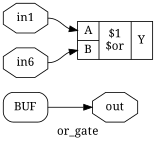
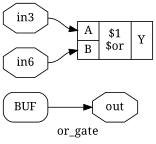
(26, 18) -> (26, 18)
